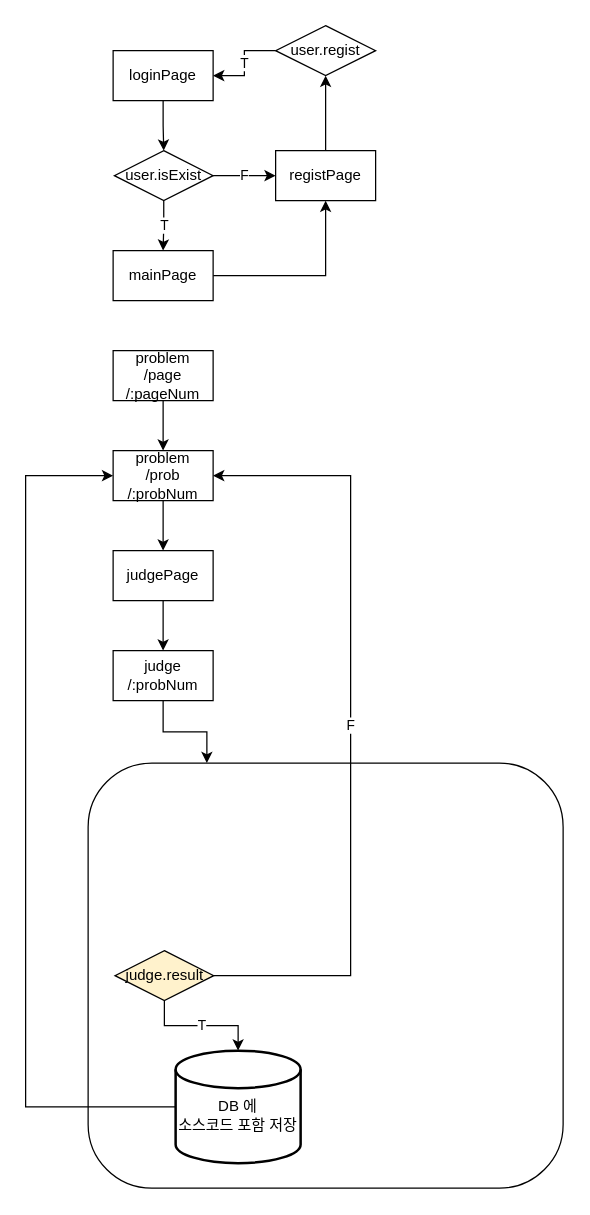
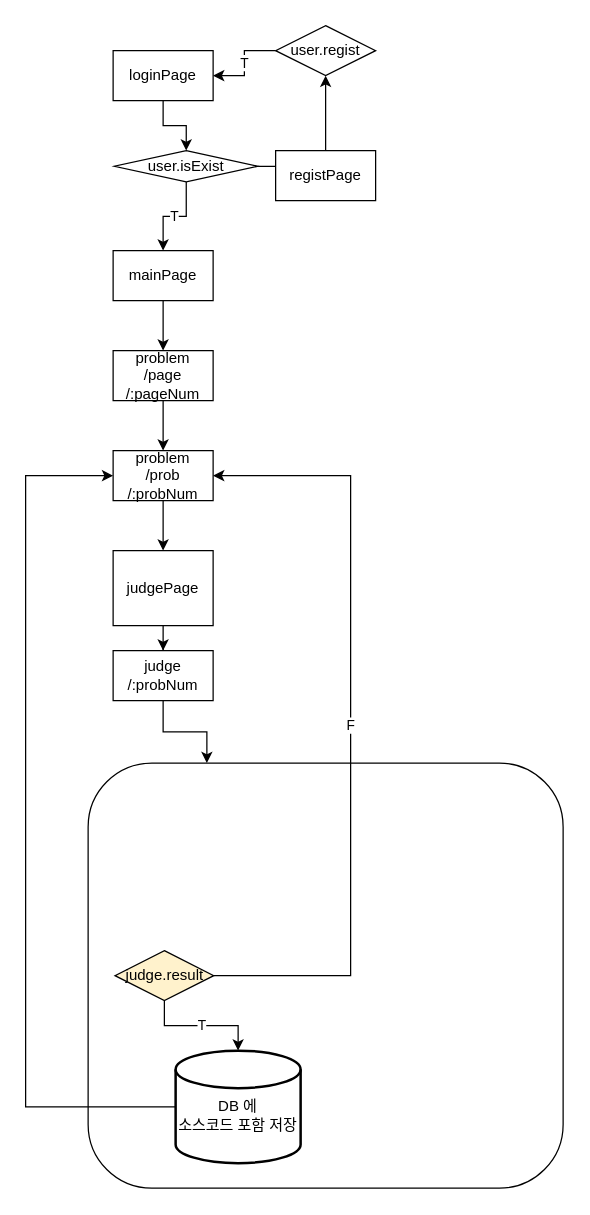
(164, 176) -> (186, 166)
(303, 276) -> (163, 322)
(163, 576) -> (163, 588)
